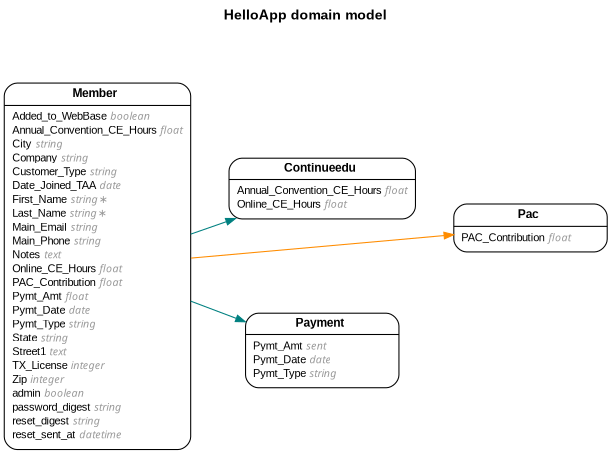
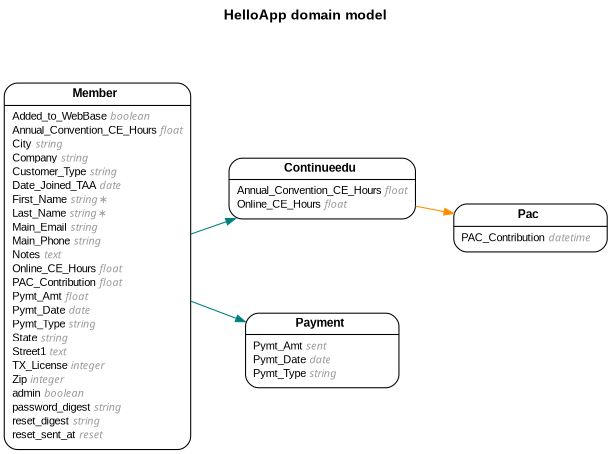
(560, 238) -> (570, 238)
(318, 247) -> (430, 209)
(101, 435) -> (91, 435)
